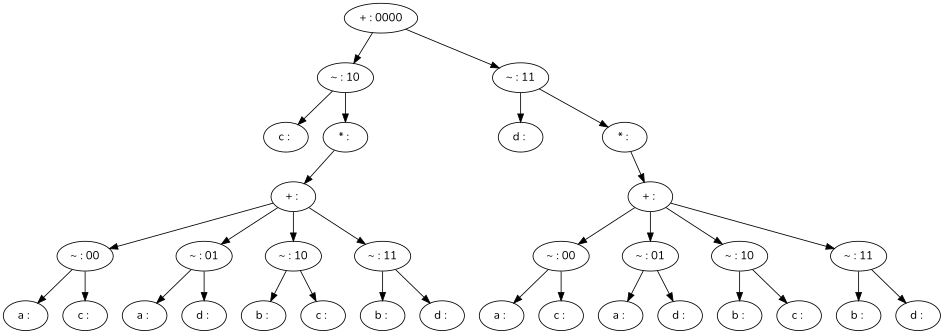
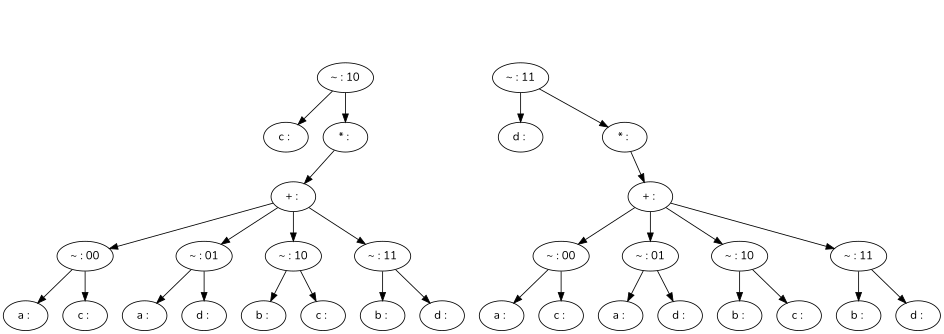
(381, 18) -> none
